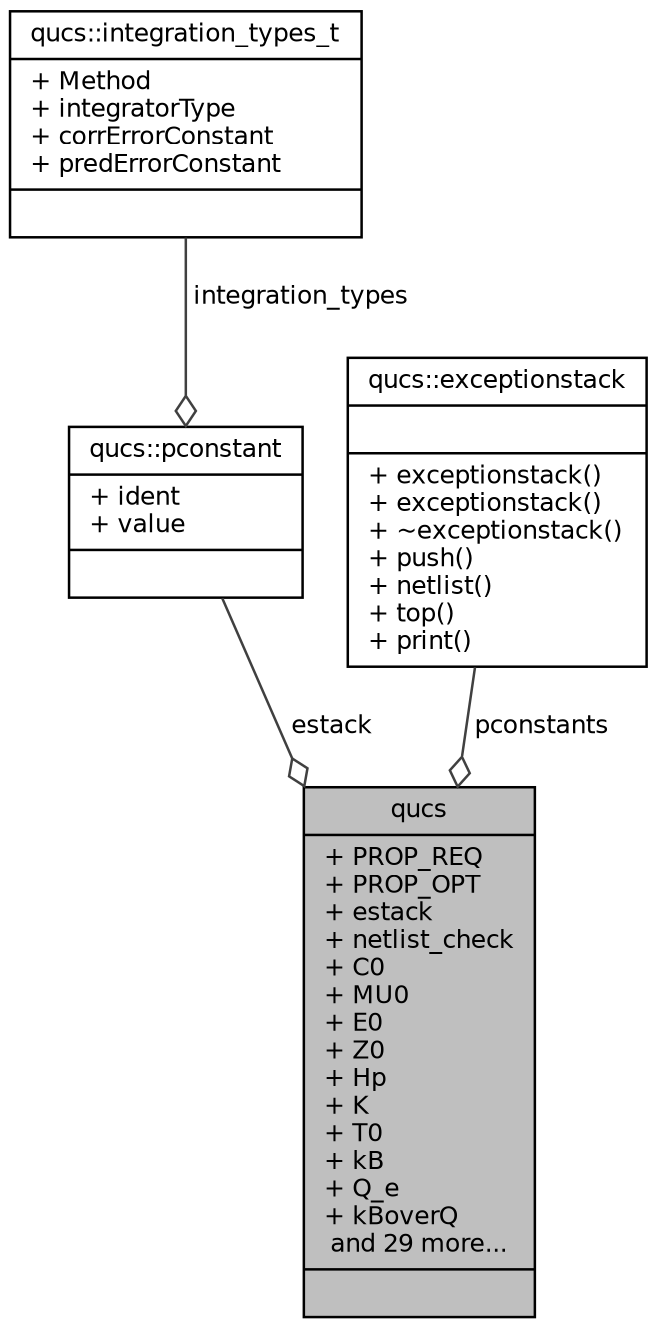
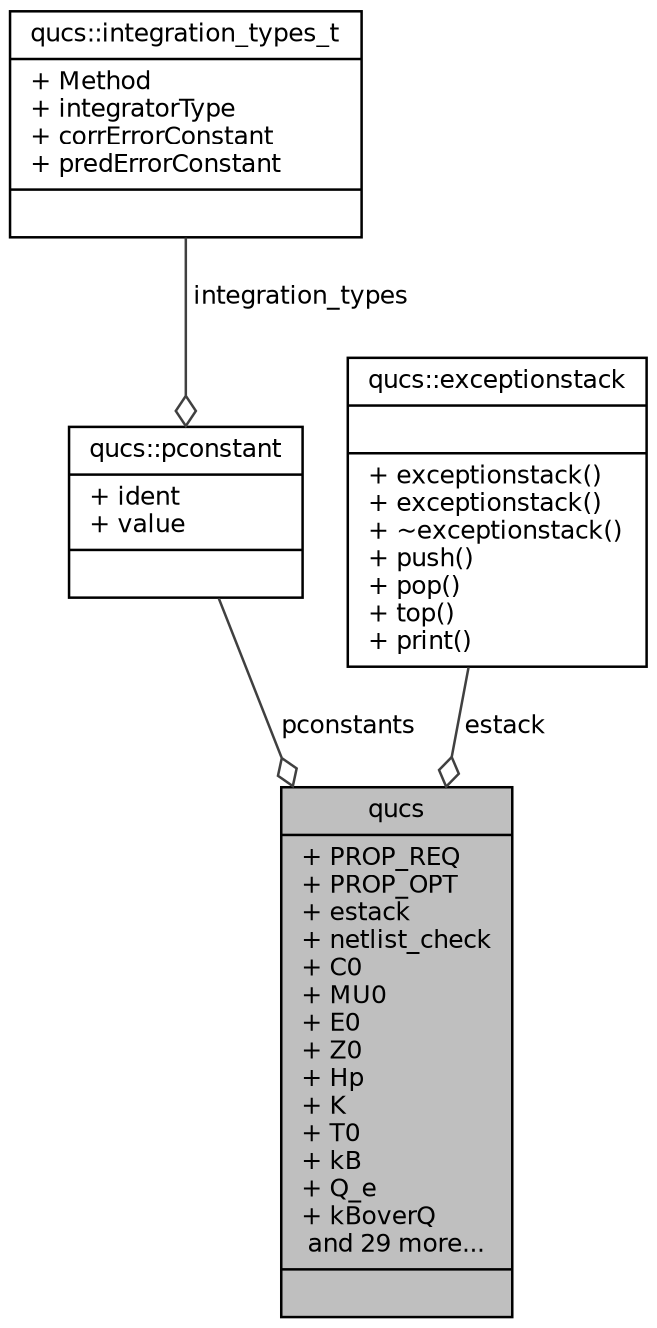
(431, 586) -> (414, 586)
(329, 727) -> (345, 727)
(539, 727) -> (502, 727)
